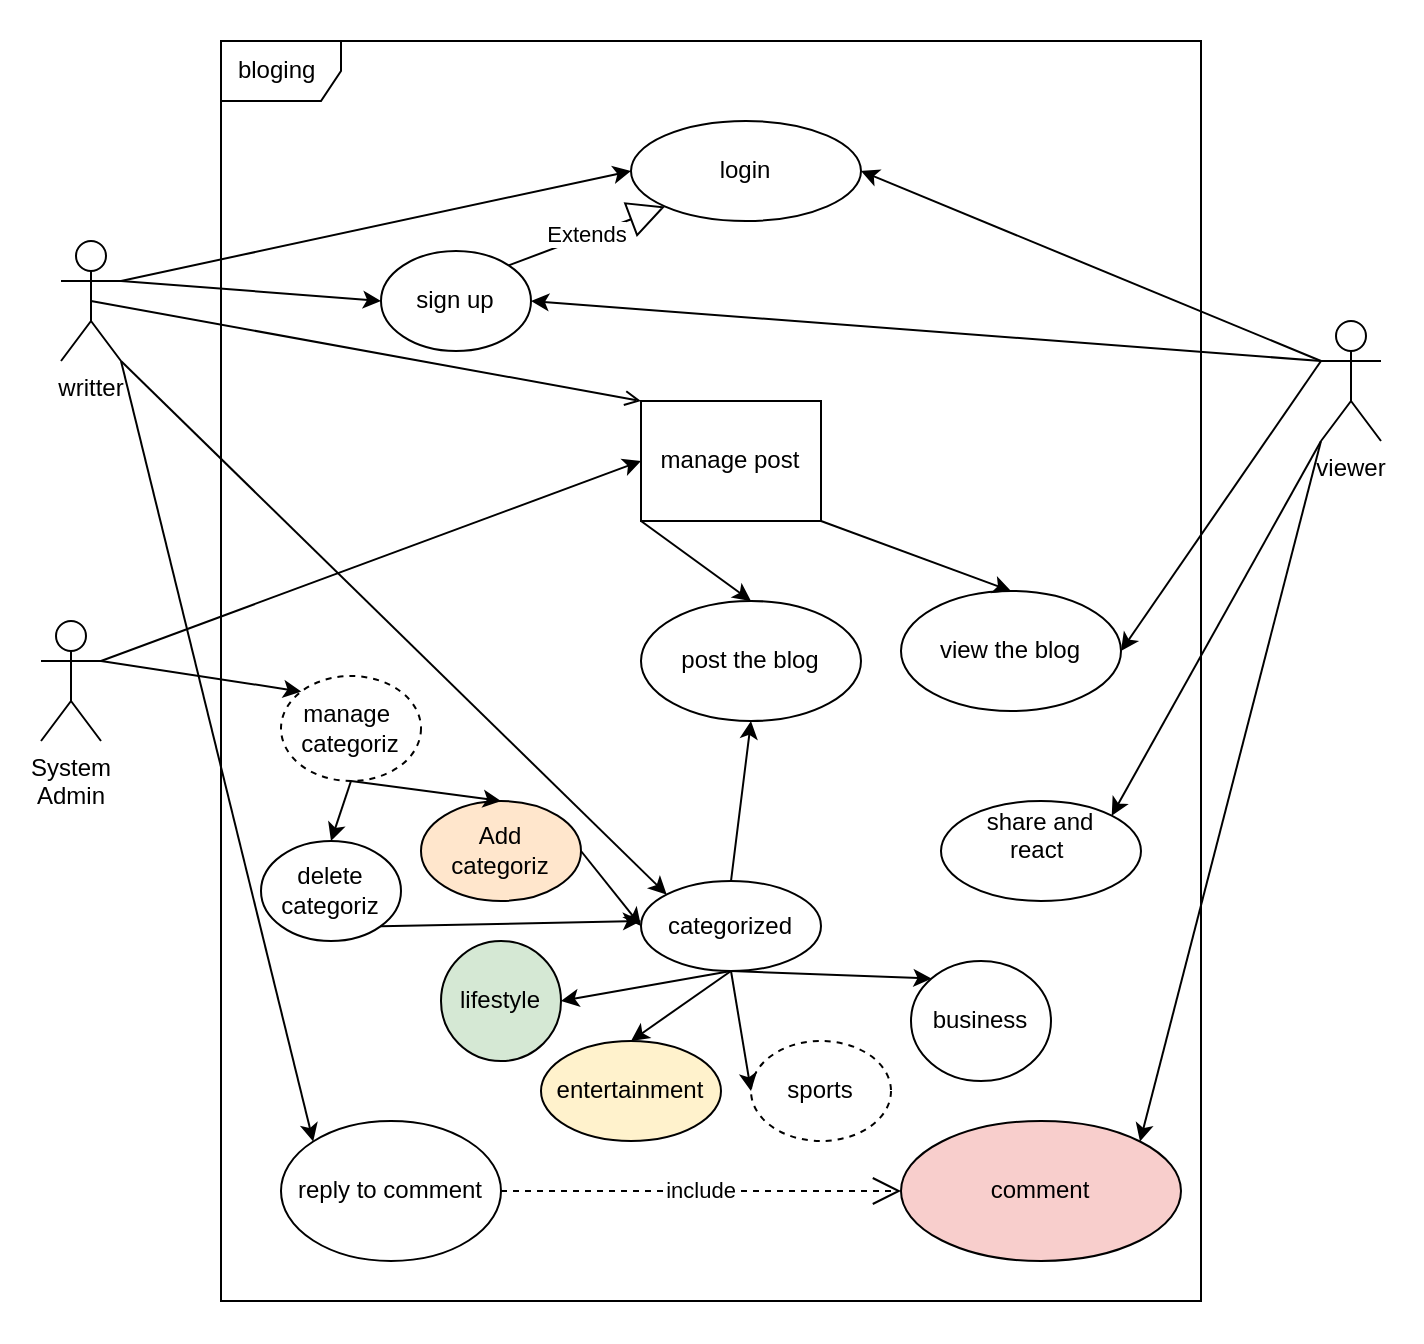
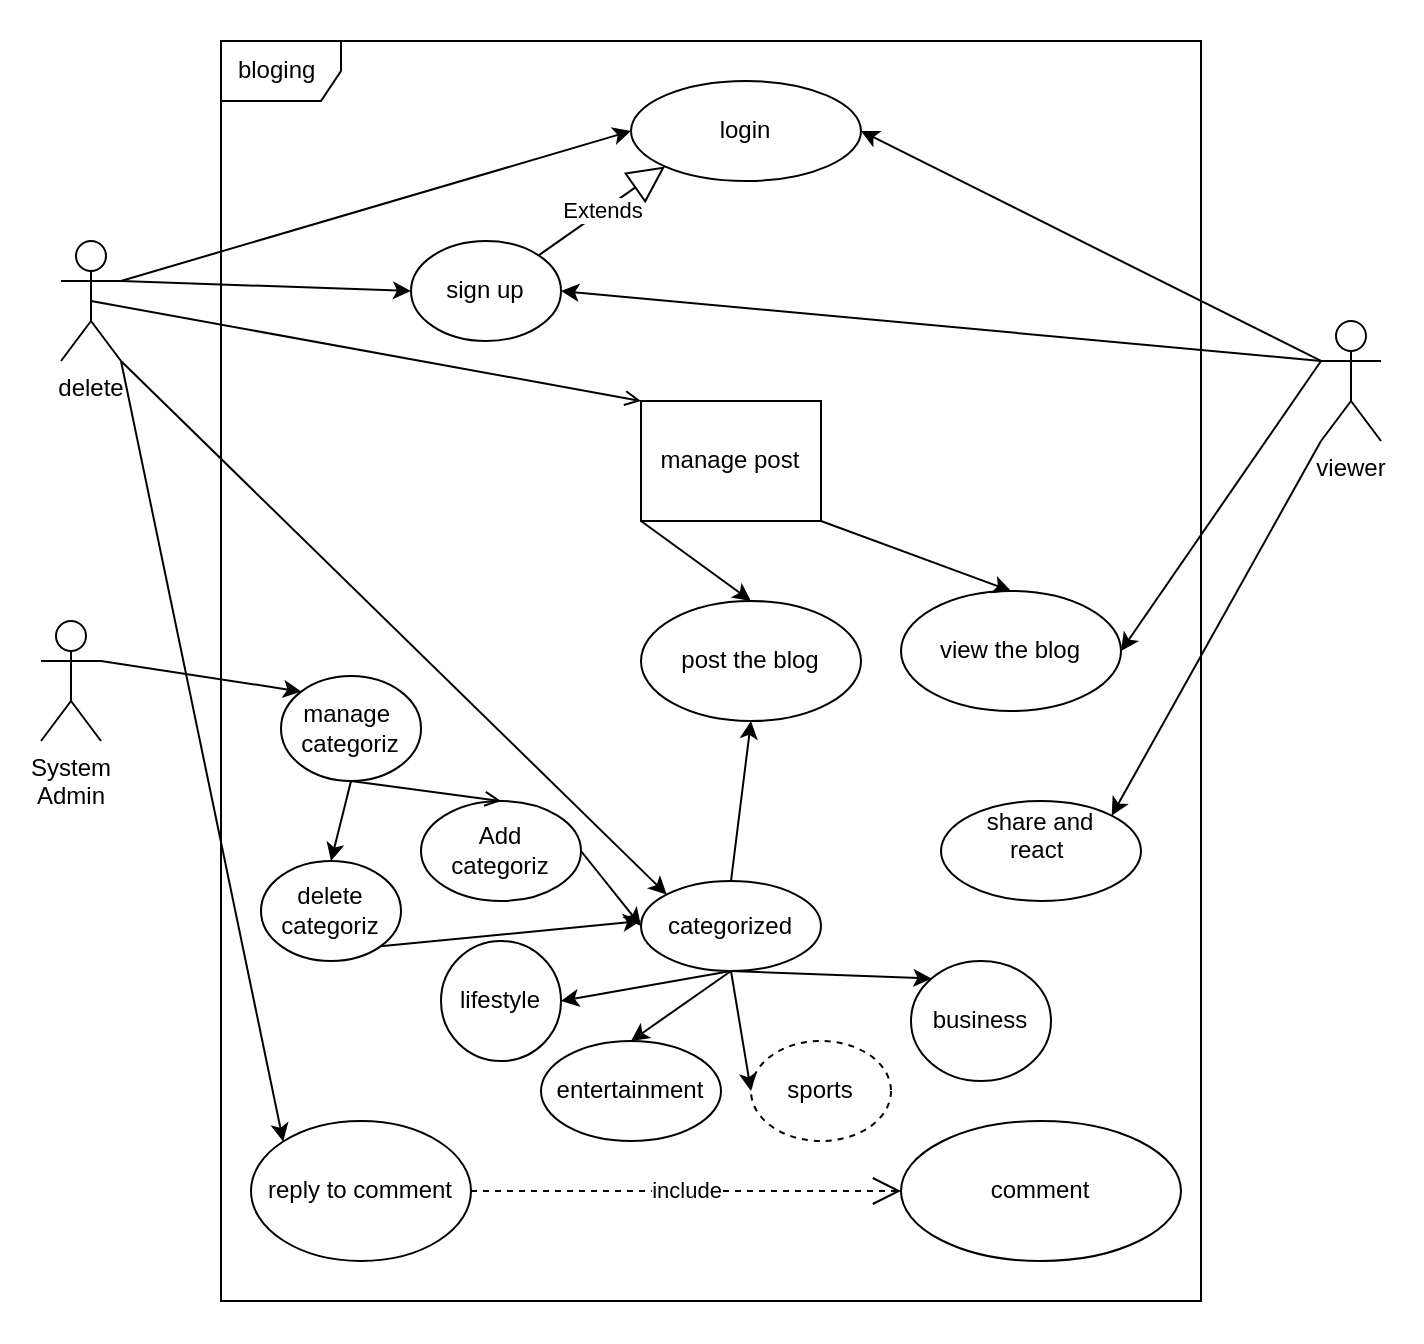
(746, 171) -> (746, 131)
(456, 301) -> (486, 291)
(92, 389) -> (92, 389)
(367, 562) -> none
(1261, 673) -> none
(351, 729) -> (351, 729)
(486, 799) -> (490, 799)
(501, 851) -> (501, 851)
(331, 891) -> (331, 911)
(501, 1001) -> (501, 1001)
(631, 1091) -> (631, 1091)
(391, 1191) -> (361, 1191)
(1041, 1191) -> (1041, 1191)
